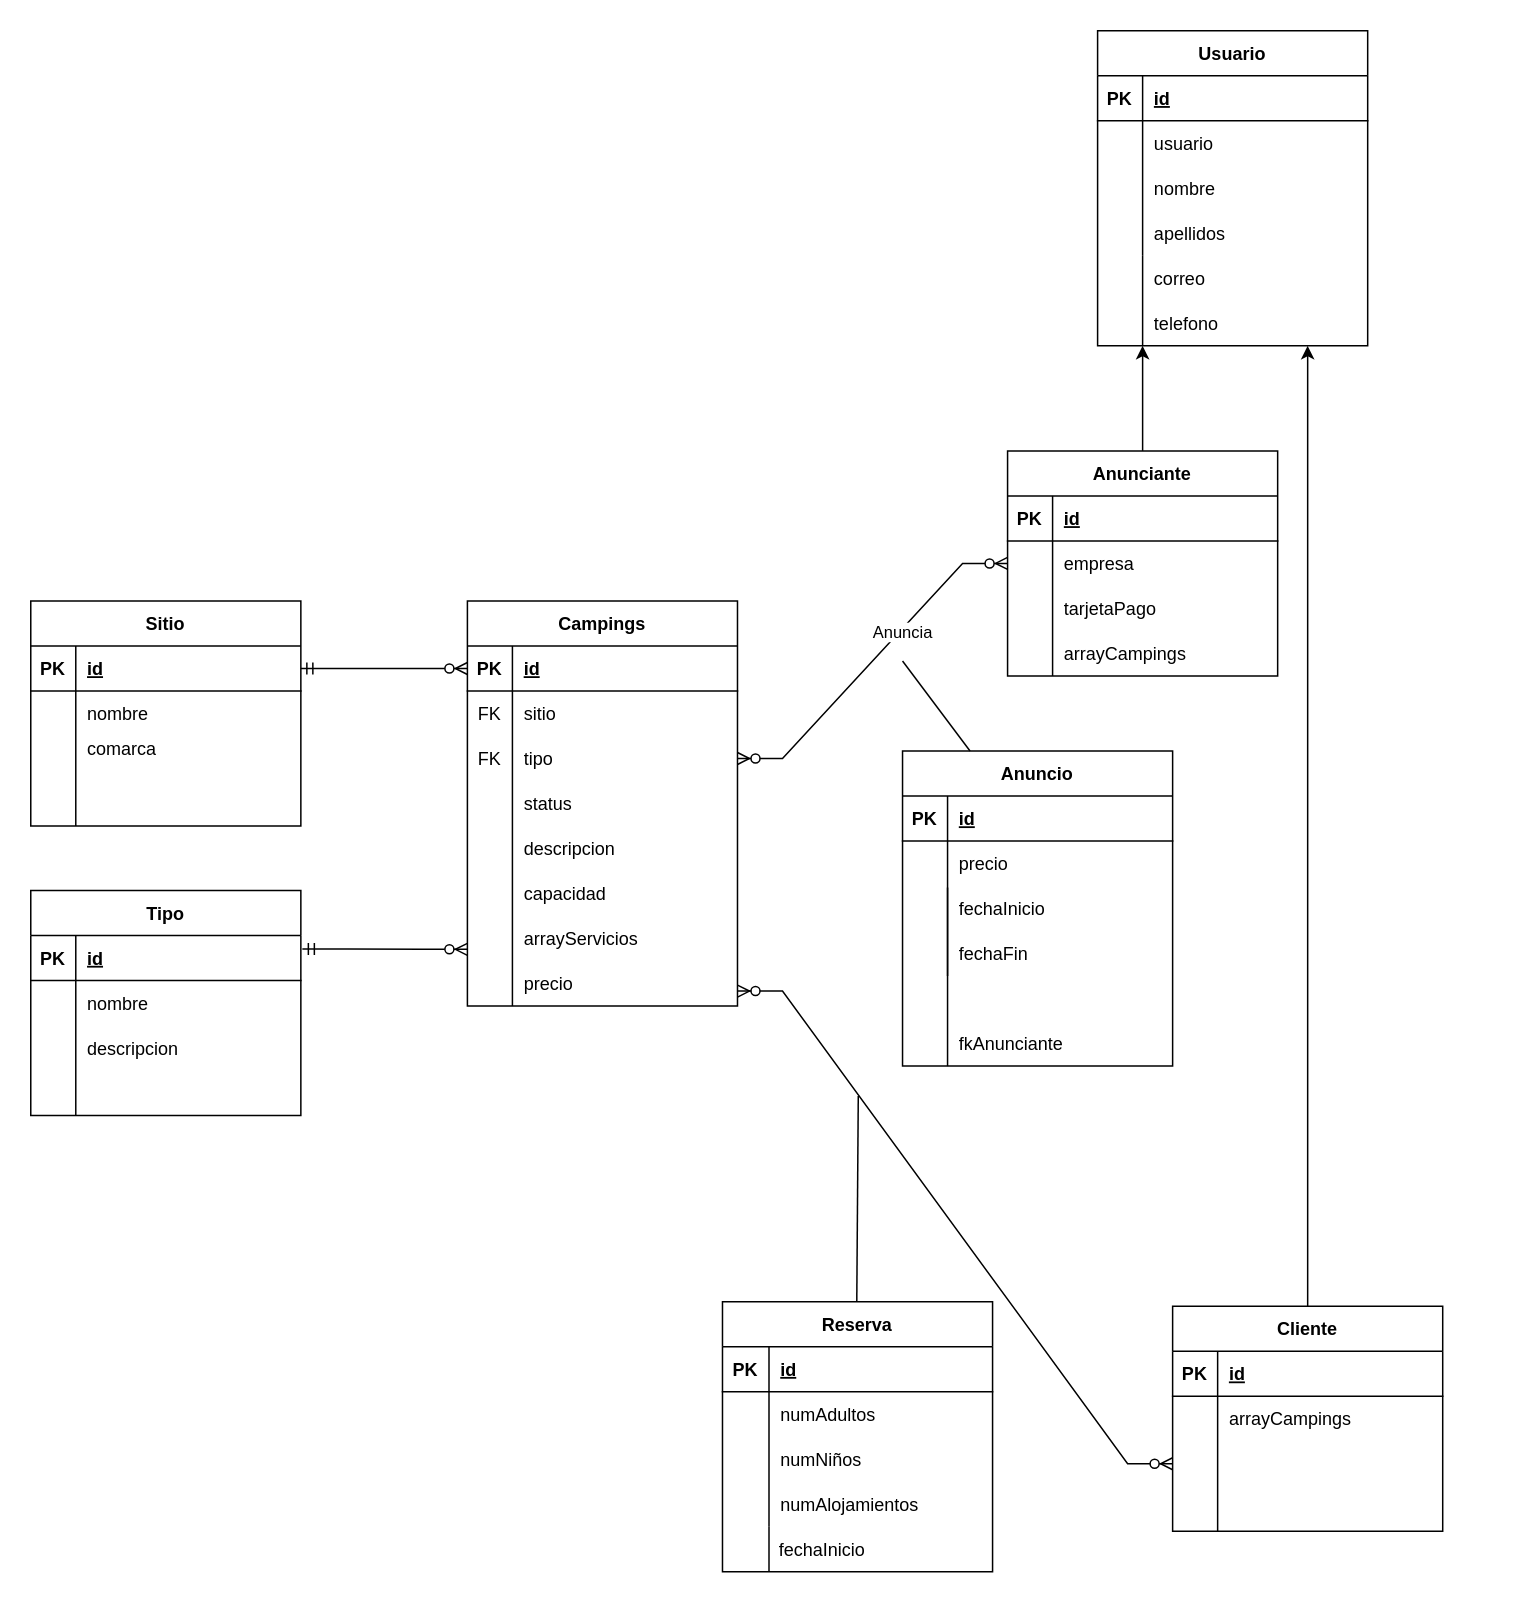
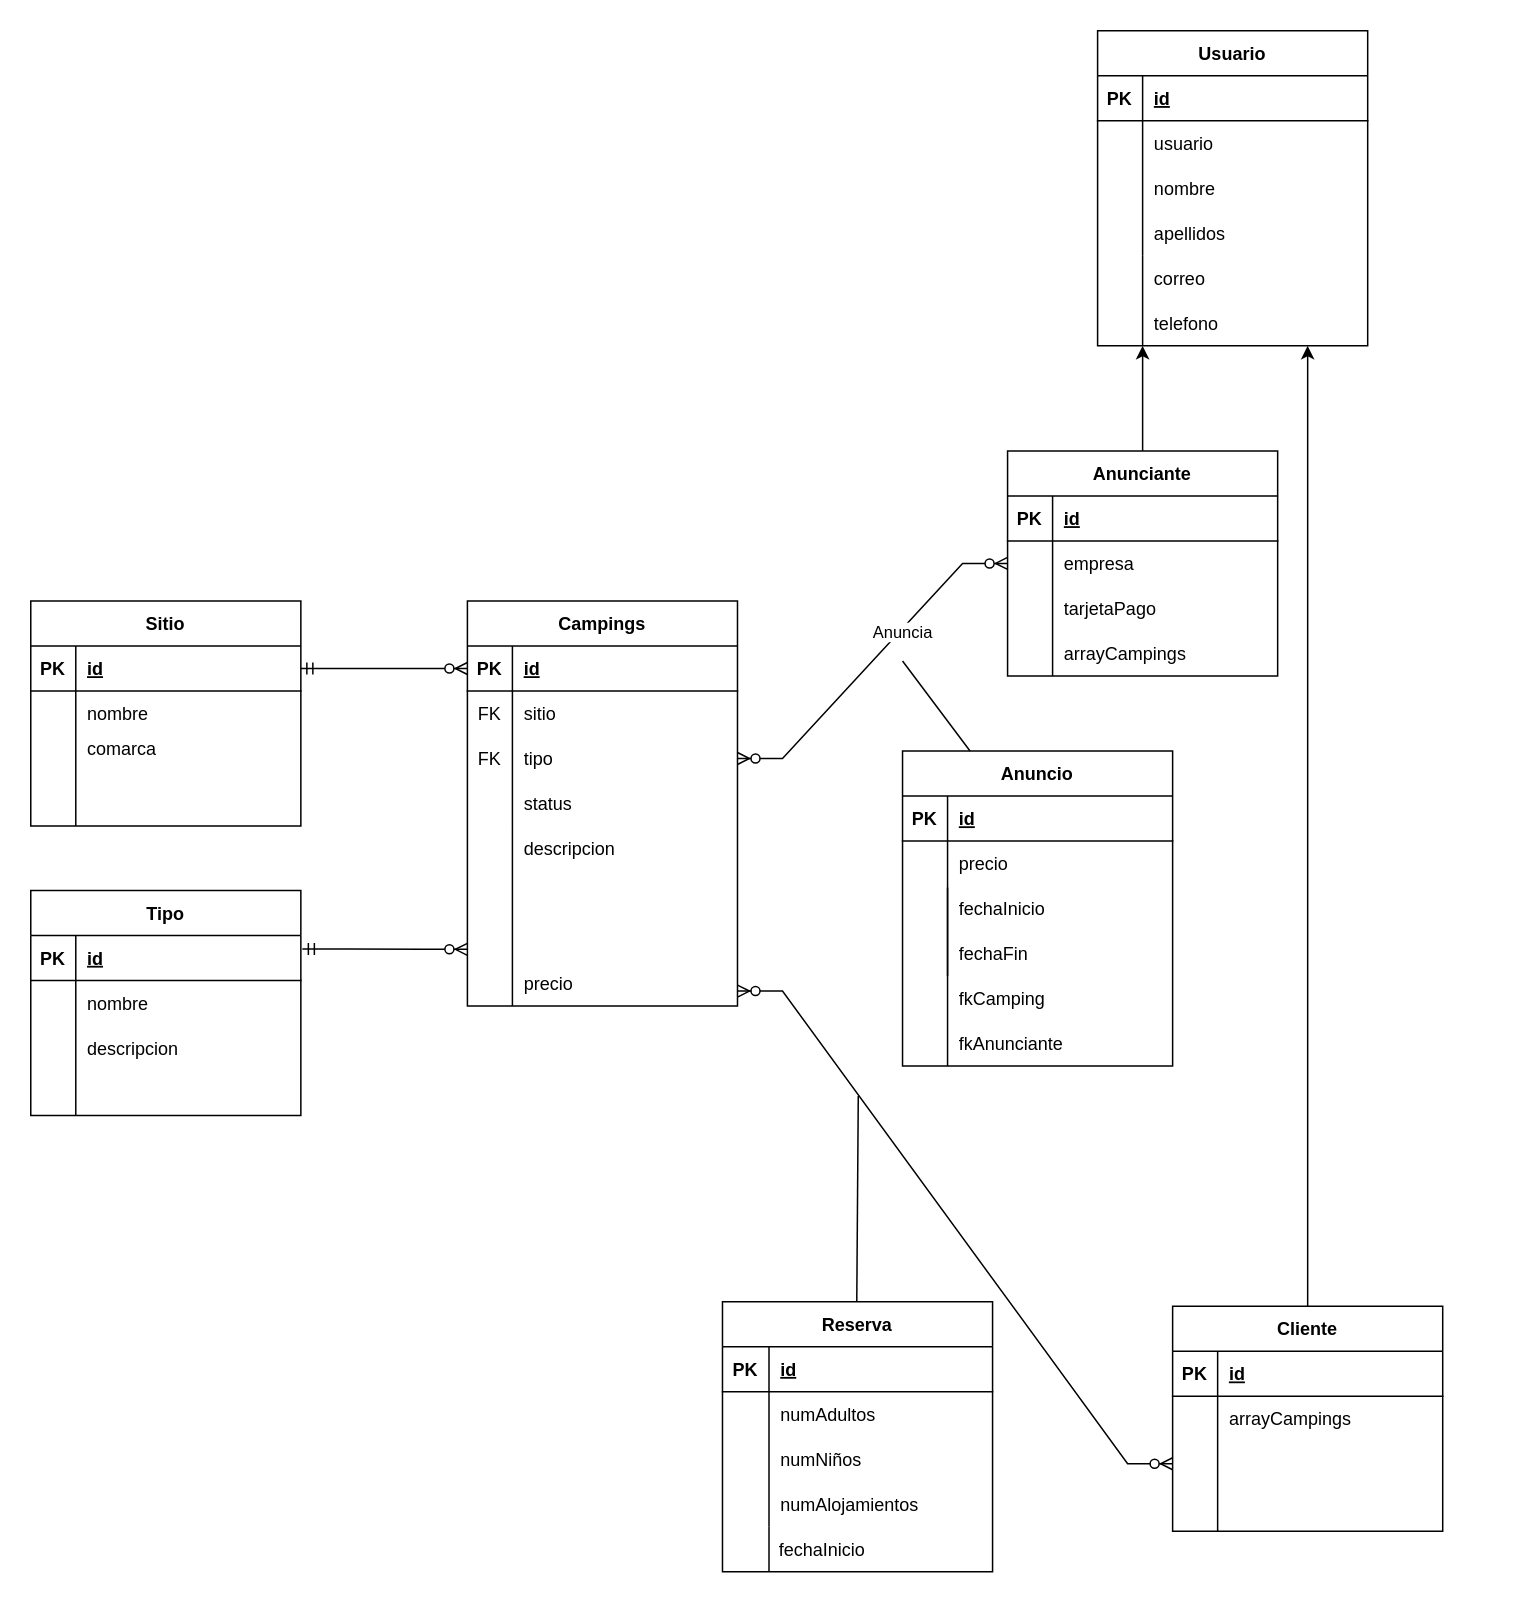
(625, 893) -> none
(625, 938) -> none
none -> (1060, 998)
